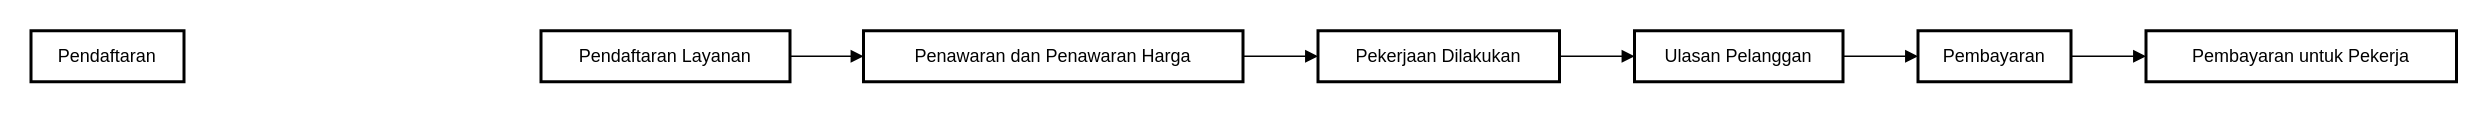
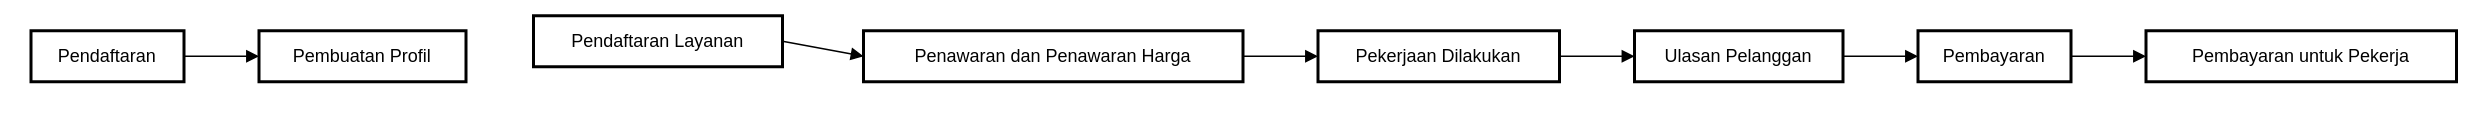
none -> (216, 56)
none -> (362, 56)
(665, 56) -> (658, 41)
